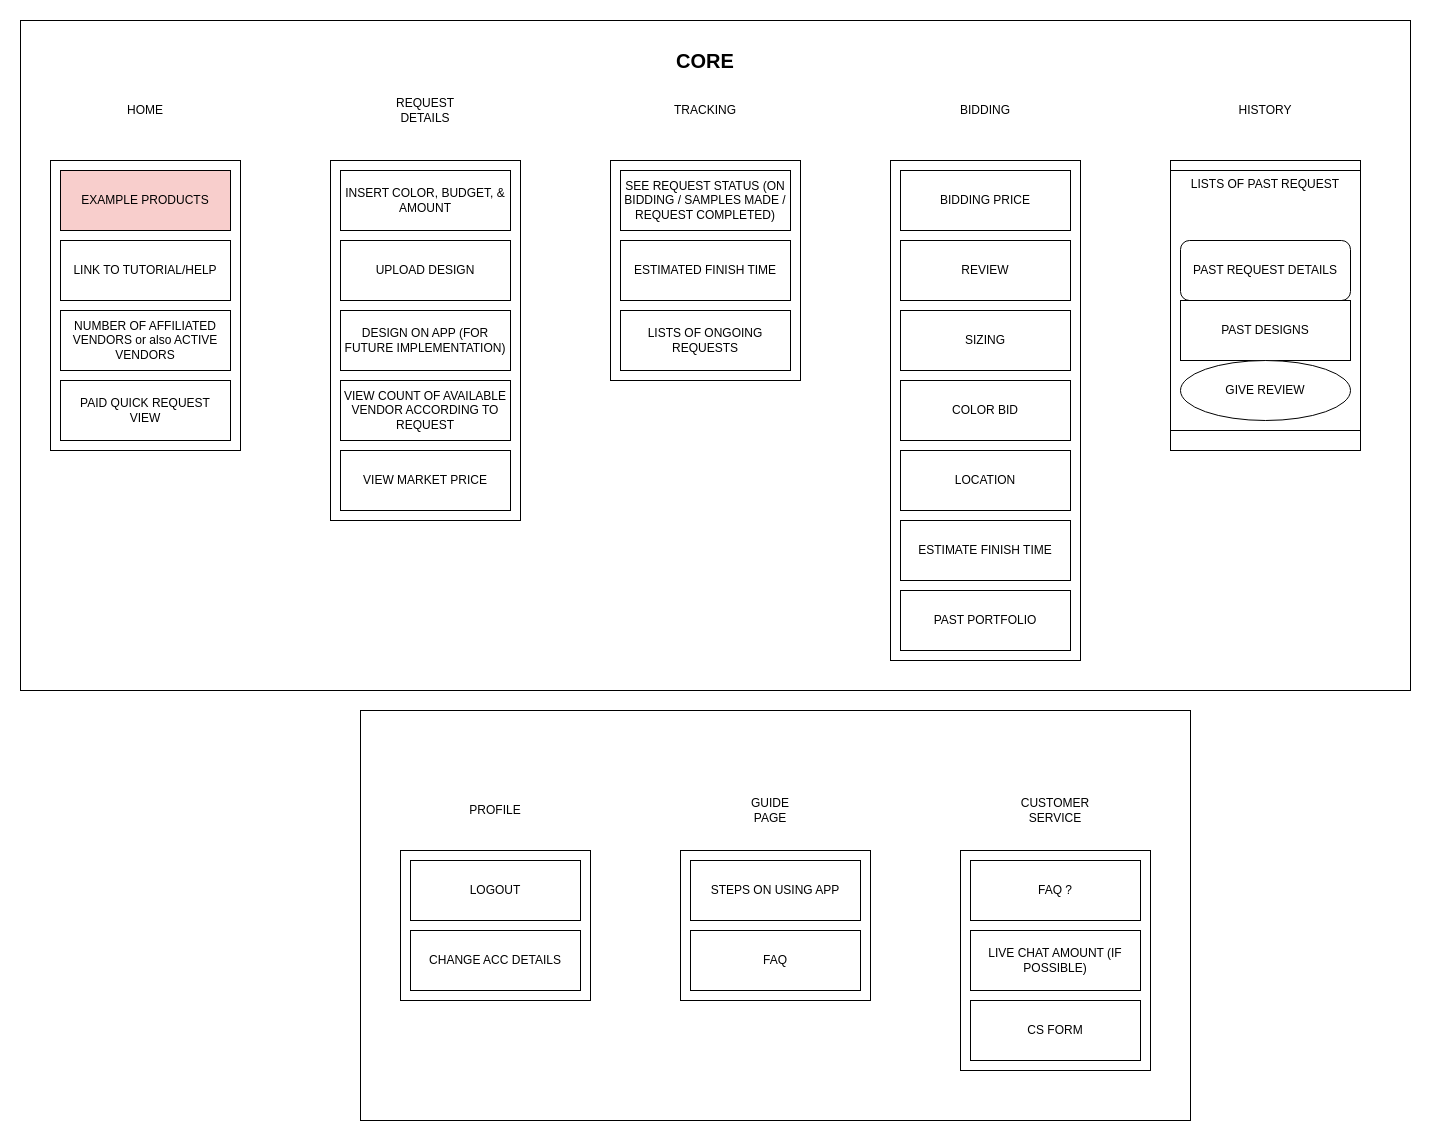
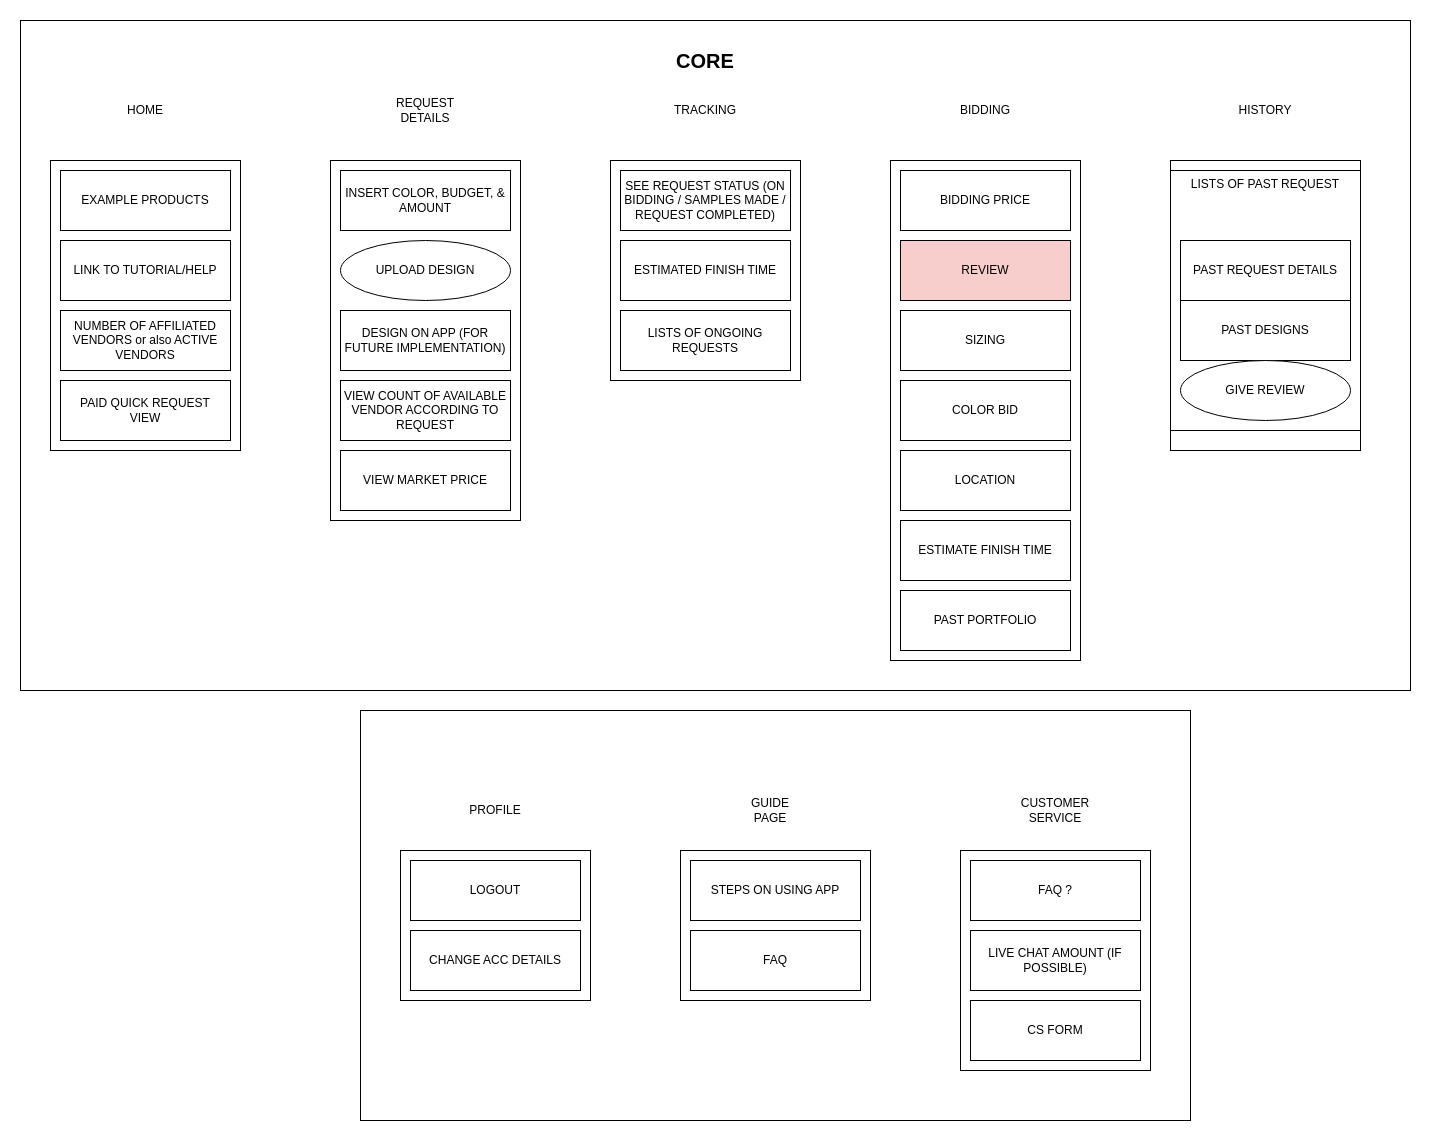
(146, 201) -> (146, 201)
(426, 271) -> (426, 271)
(986, 271) -> (986, 271)
(1266, 271) -> (1266, 271)
